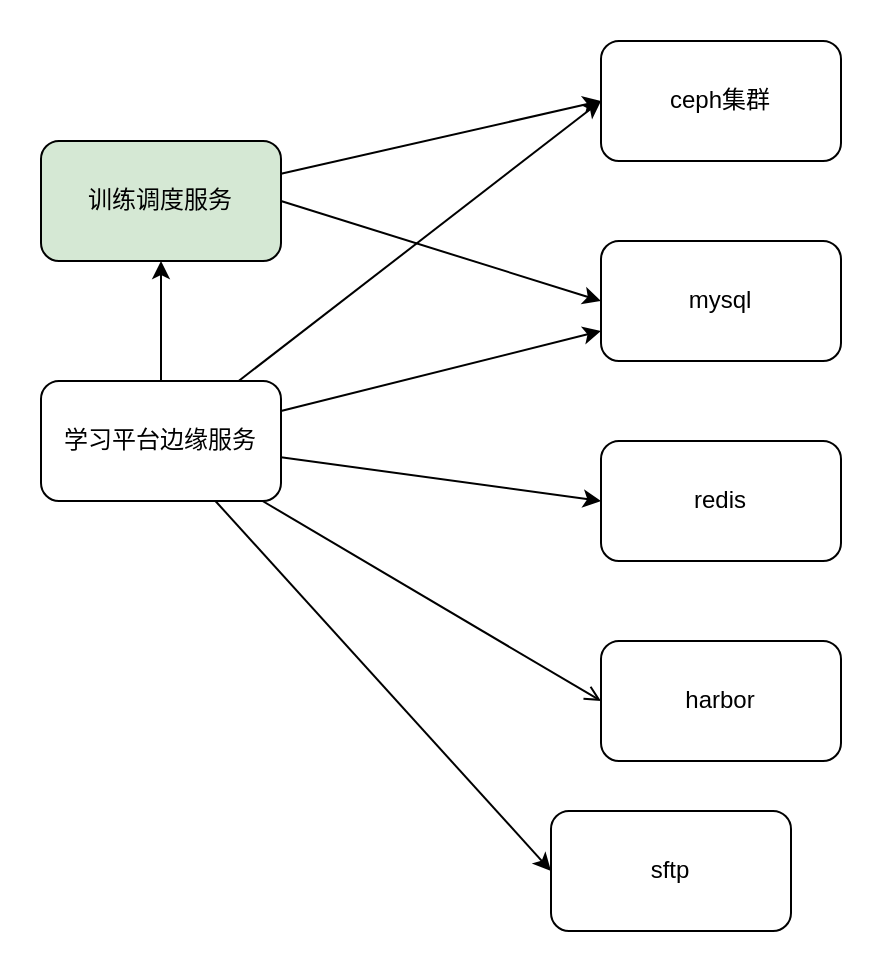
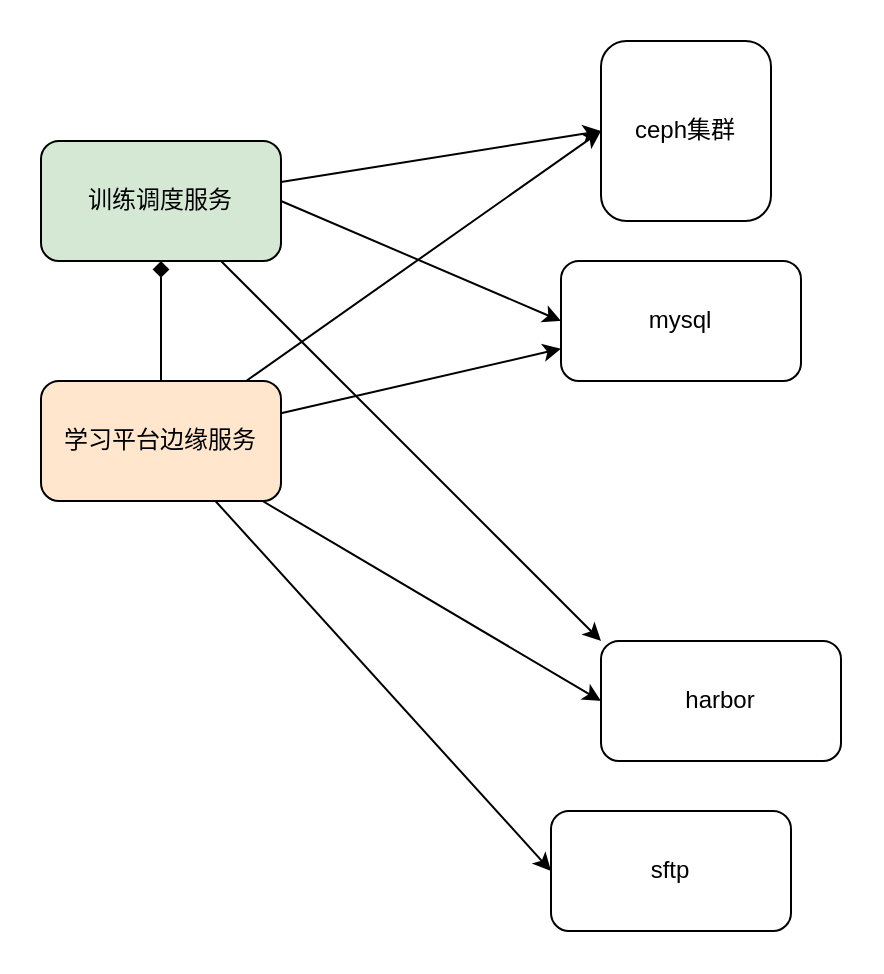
(721, 101) -> (686, 131)
(161, 276) -> (161, 277)
(721, 301) -> (681, 321)
(161, 441) -> (161, 441)
(357, 468) -> none
(721, 501) -> none
none -> (517, 557)
(590, 695) -> (588, 694)
